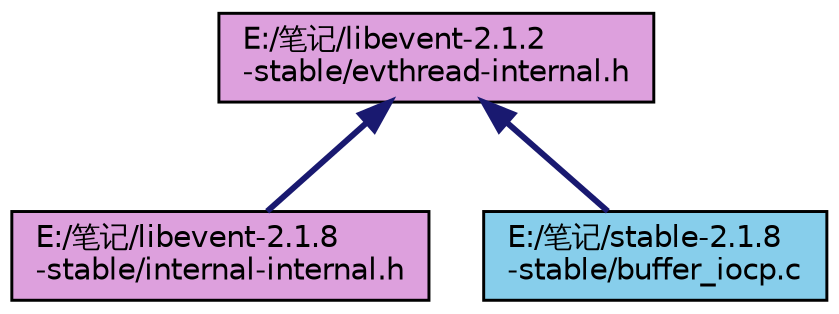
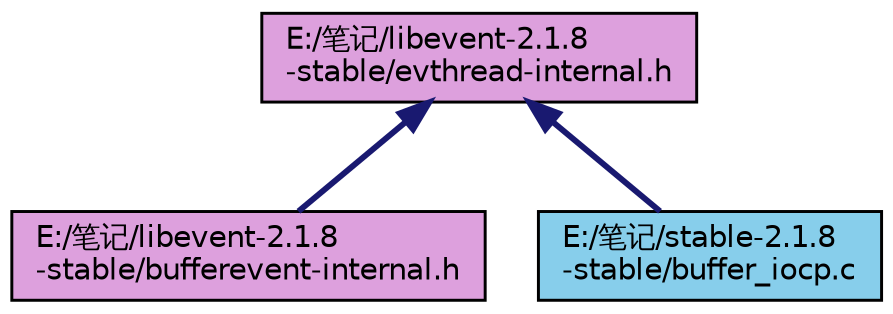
(436, 58) -> (479, 58)
(220, 256) -> (248, 256)
